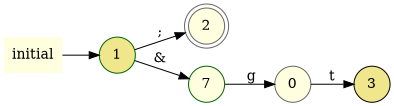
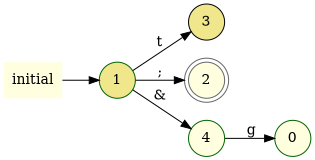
(207, 84) -> (207, 138)
(293, 84) -> (293, 138)
(327, 84) -> (158, 54)
